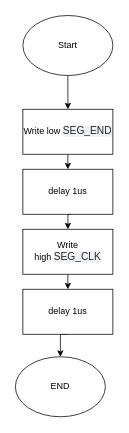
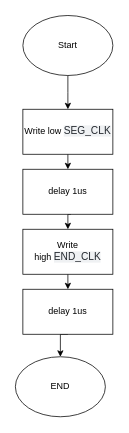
(68, 132) -> (68, 132)
(68, 252) -> (68, 252)
